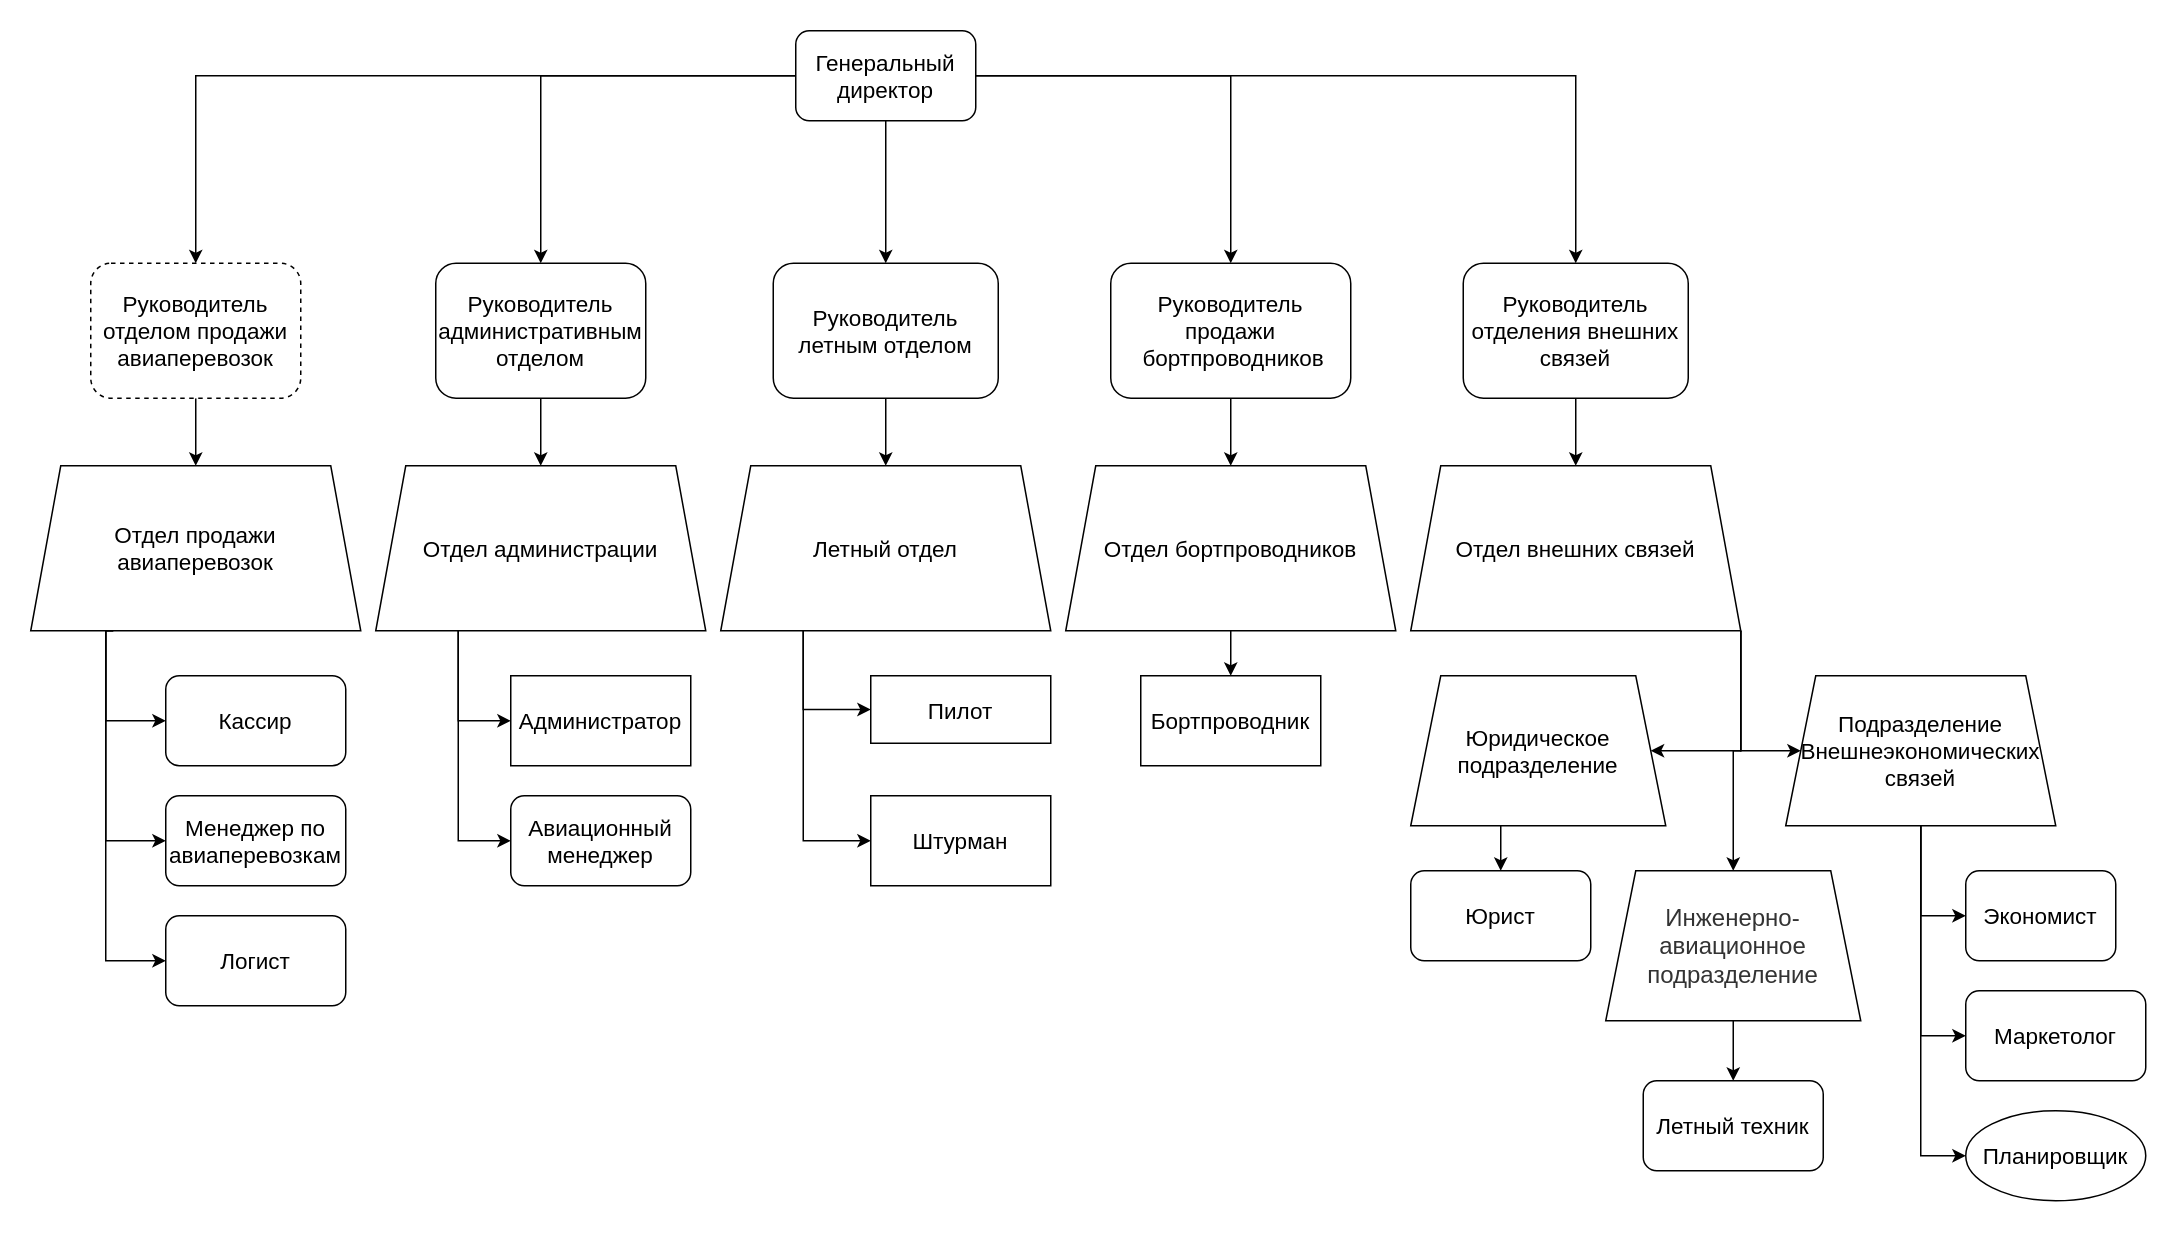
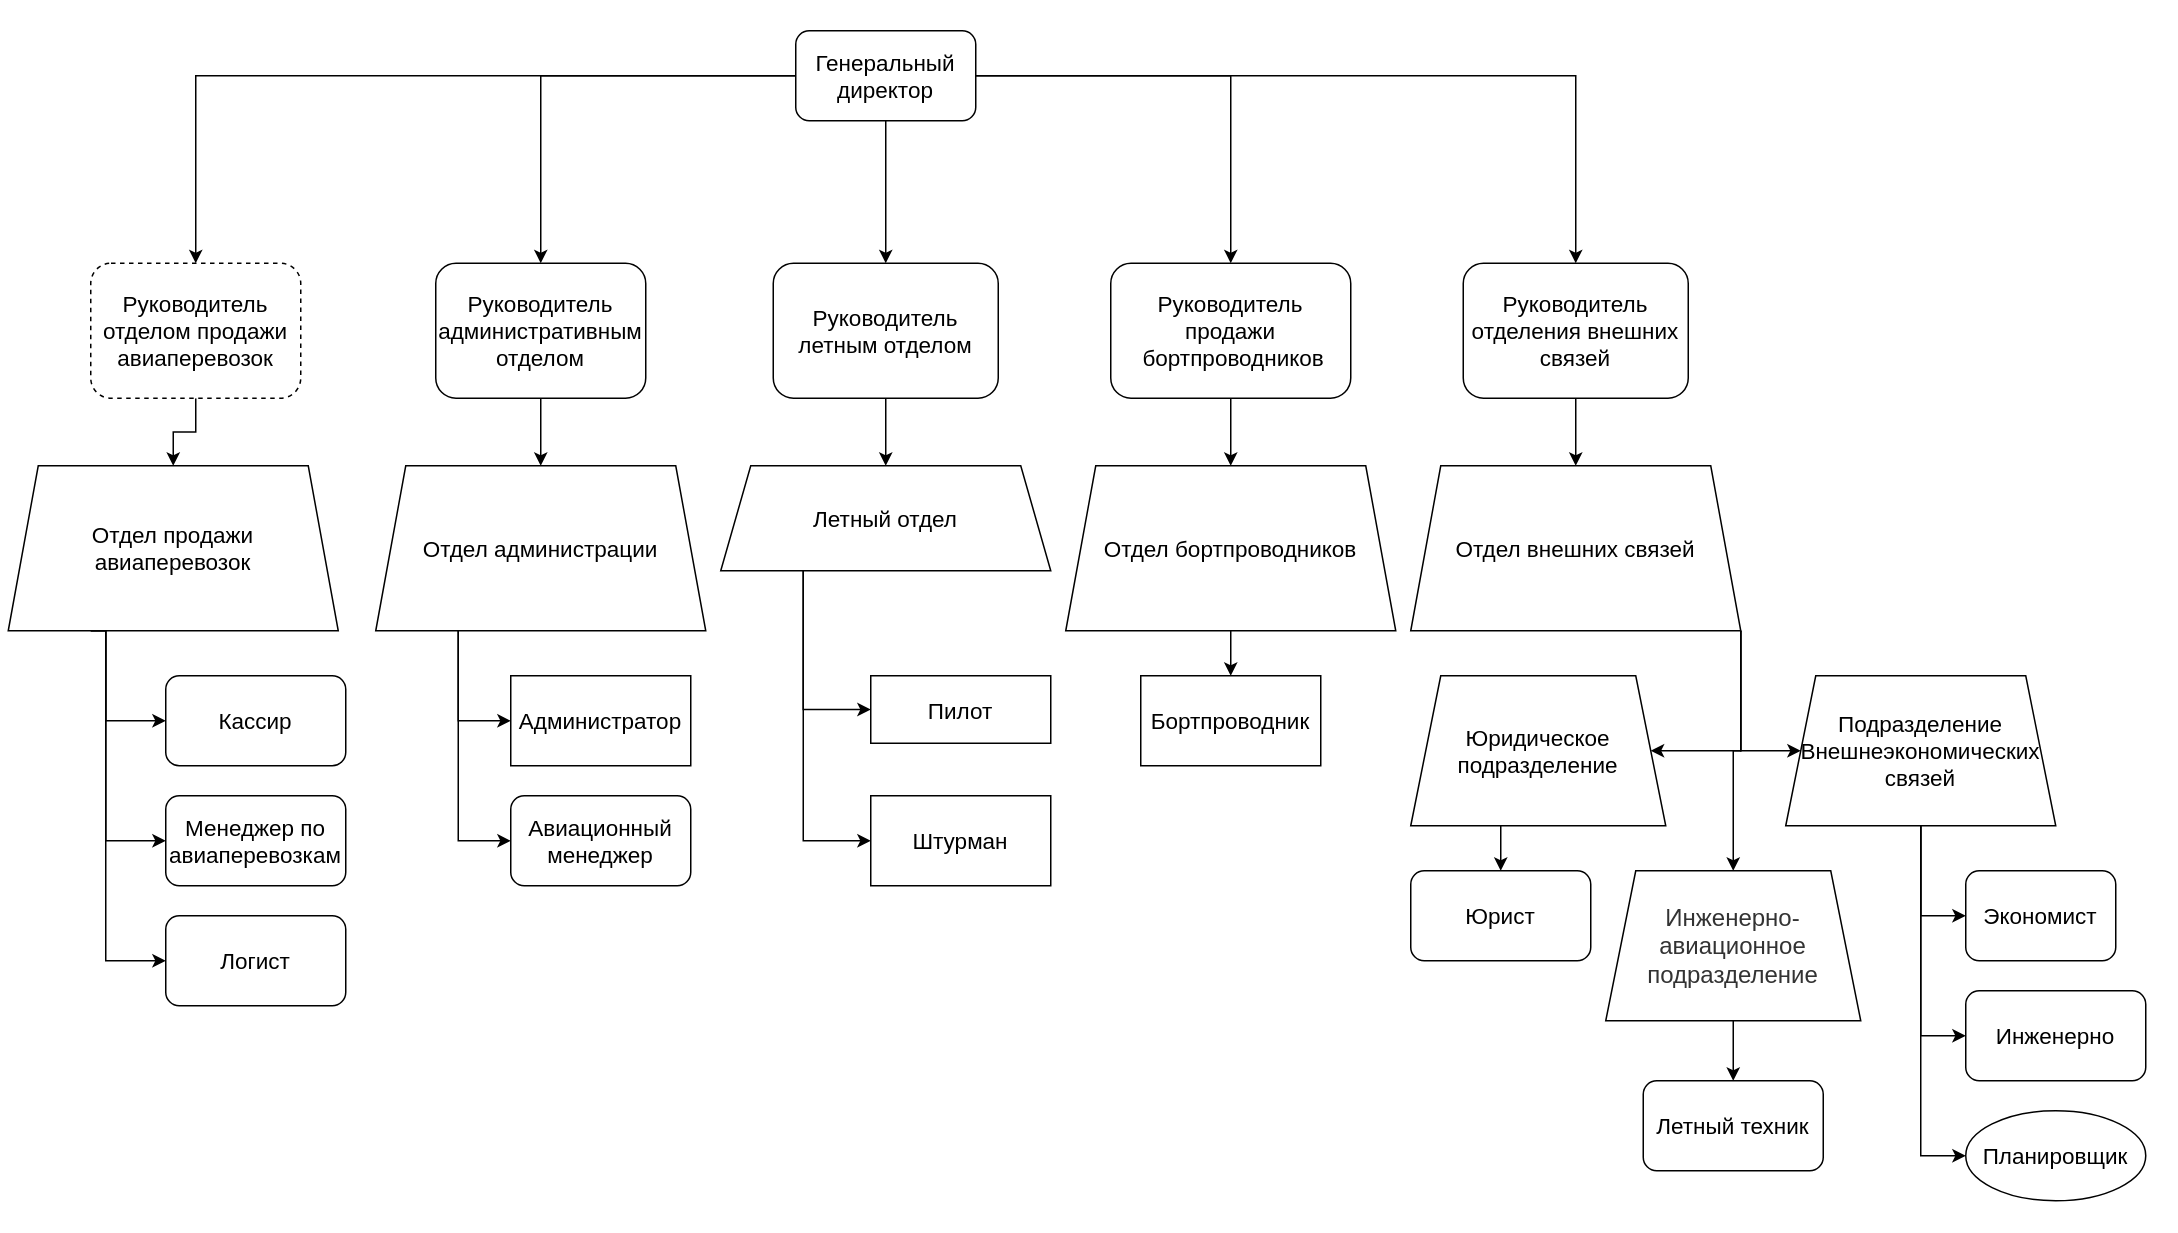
(196, 548) -> (173, 548)
(886, 548) -> (886, 518)
(2056, 1036) -> (2056, 1036)
